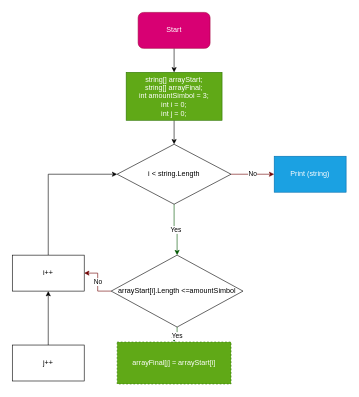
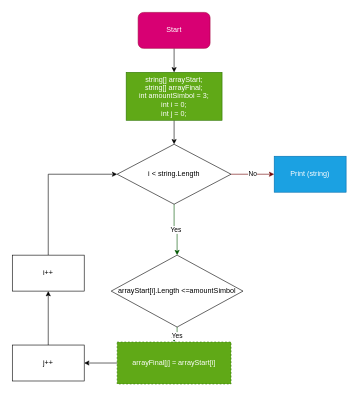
(98, 278) -> none
none -> (89, 363)
